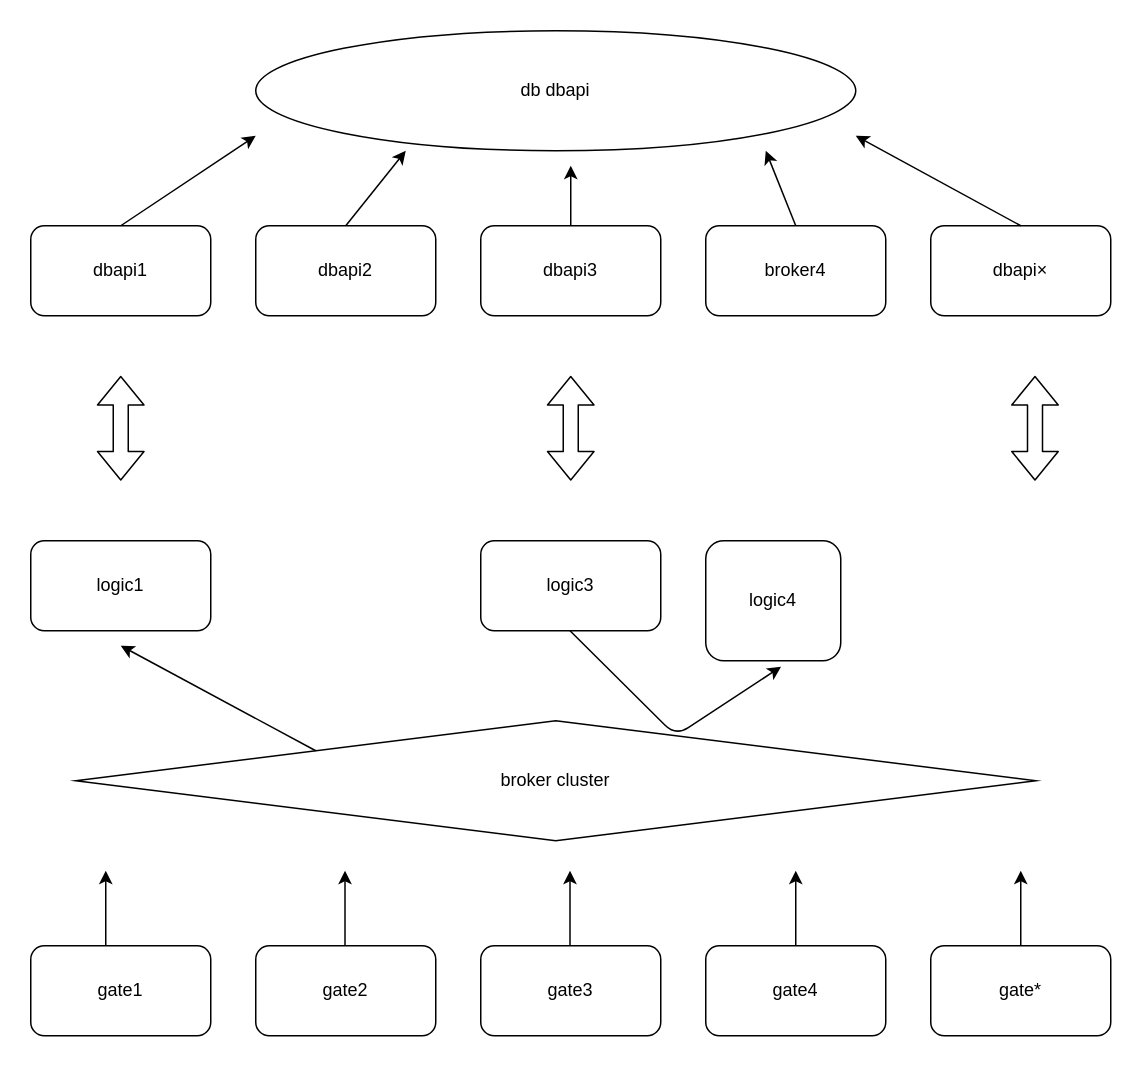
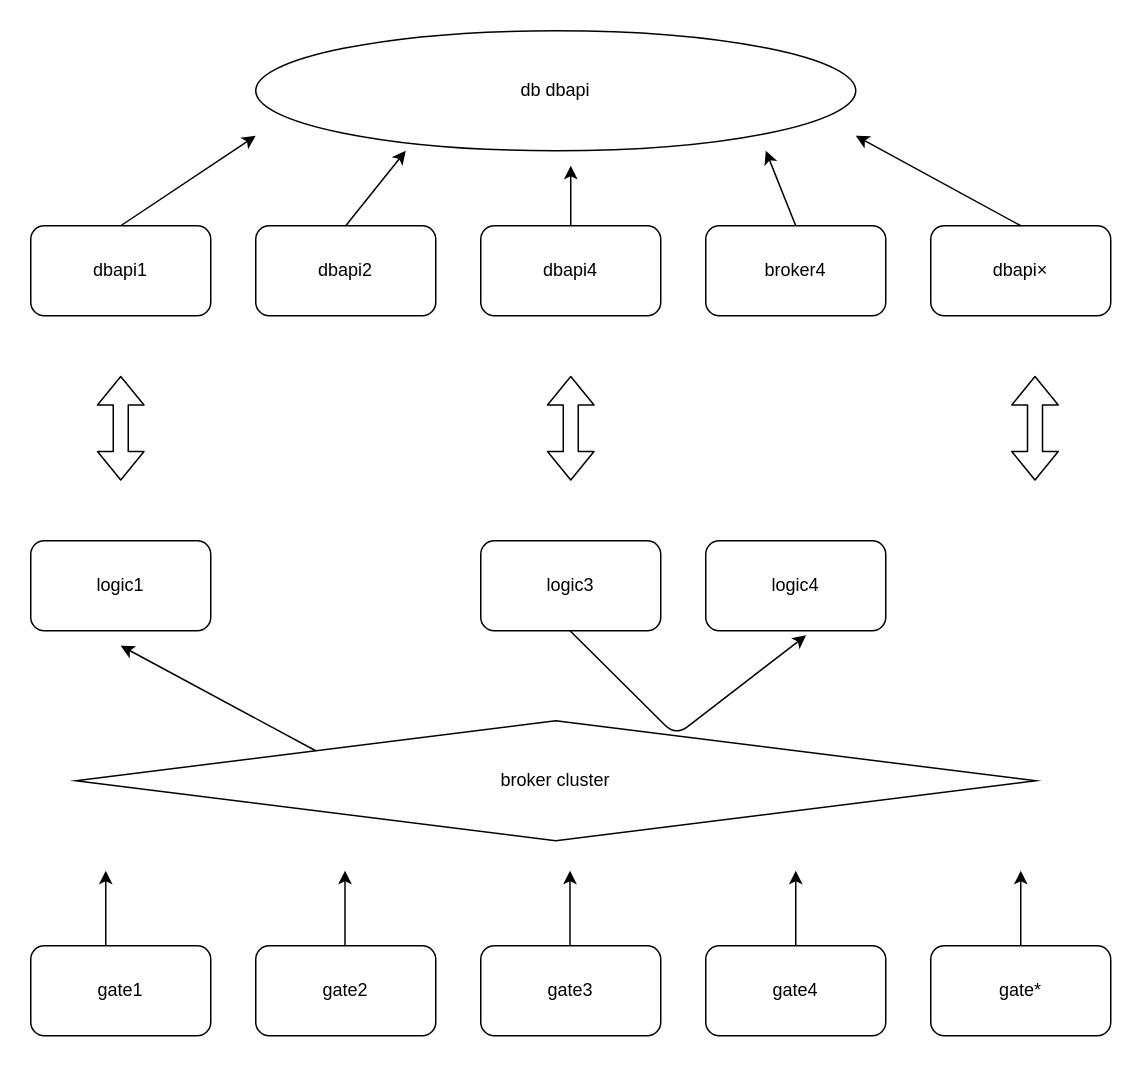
(571, 271) -> (571, 271)
(773, 601) -> (796, 586)
